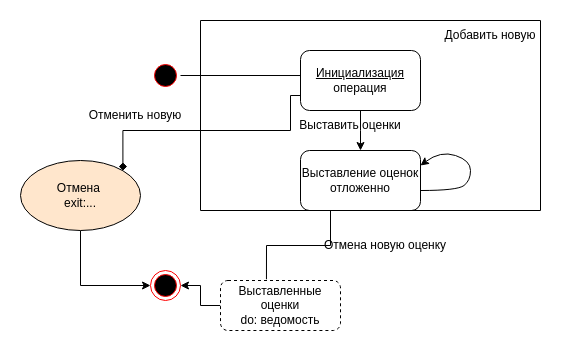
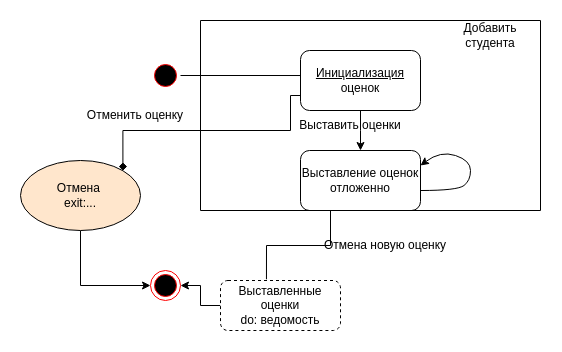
(491, 36) -> (491, 36)
(361, 81) -> (361, 81)
(136, 116) -> (136, 116)
